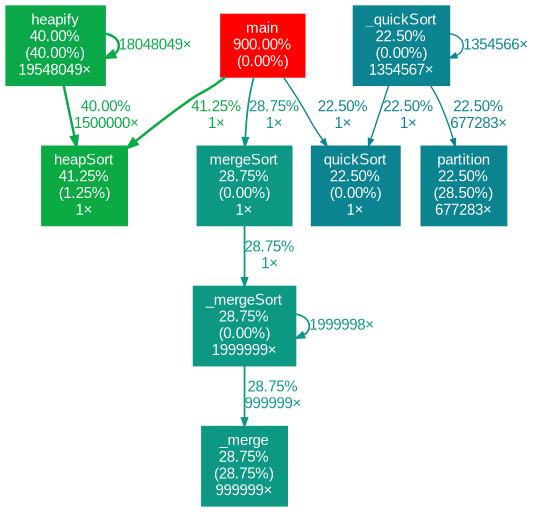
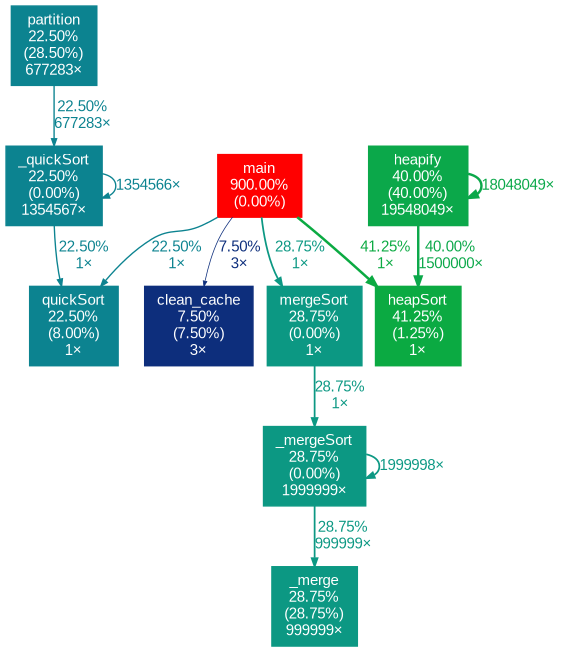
(443, 111) -> (54, 112)
(356, 186) -> (74, 326)
none -> (199, 326)
